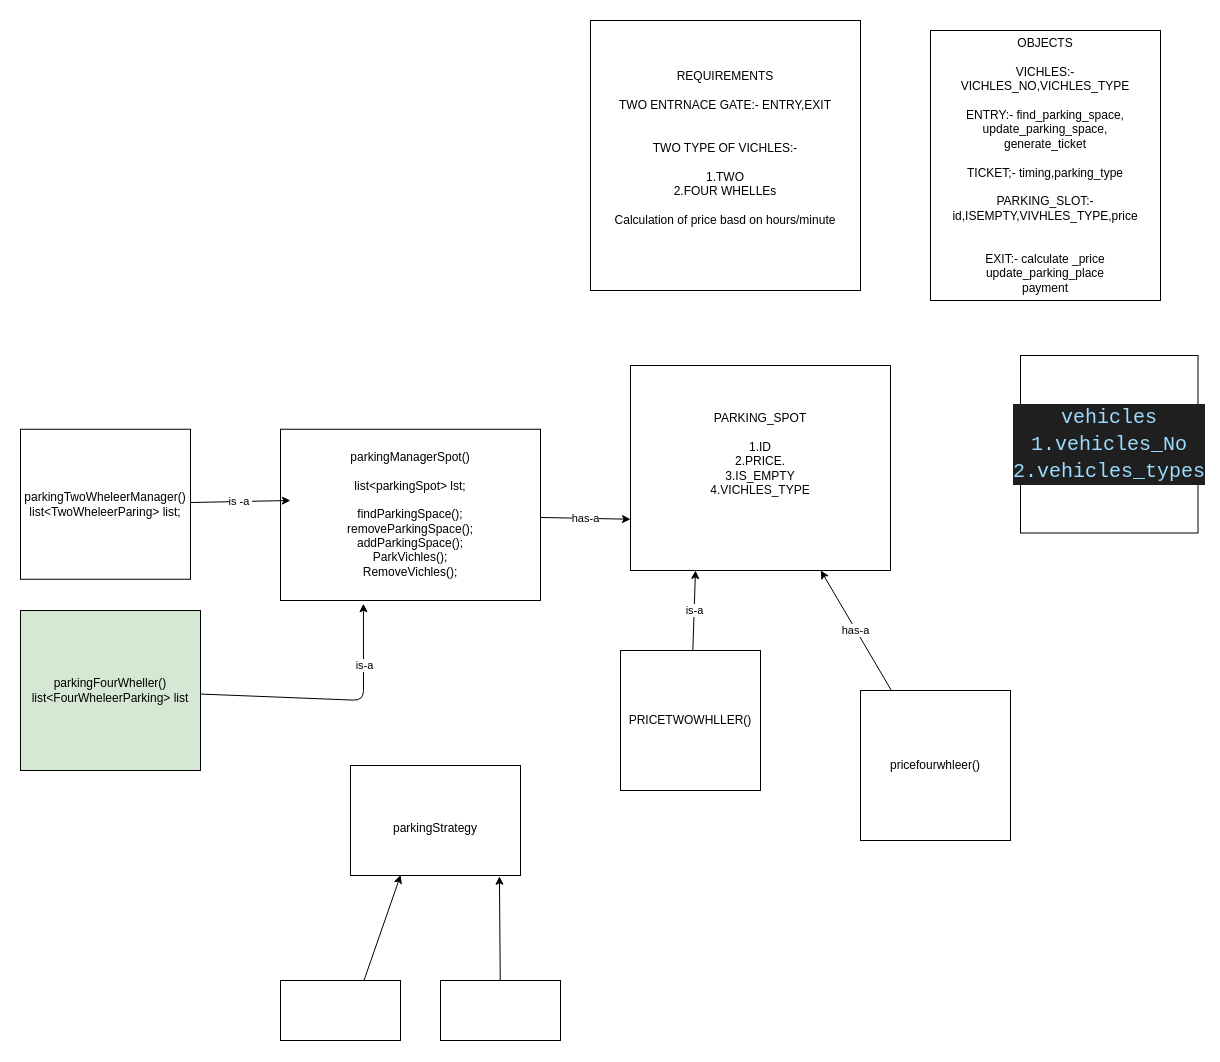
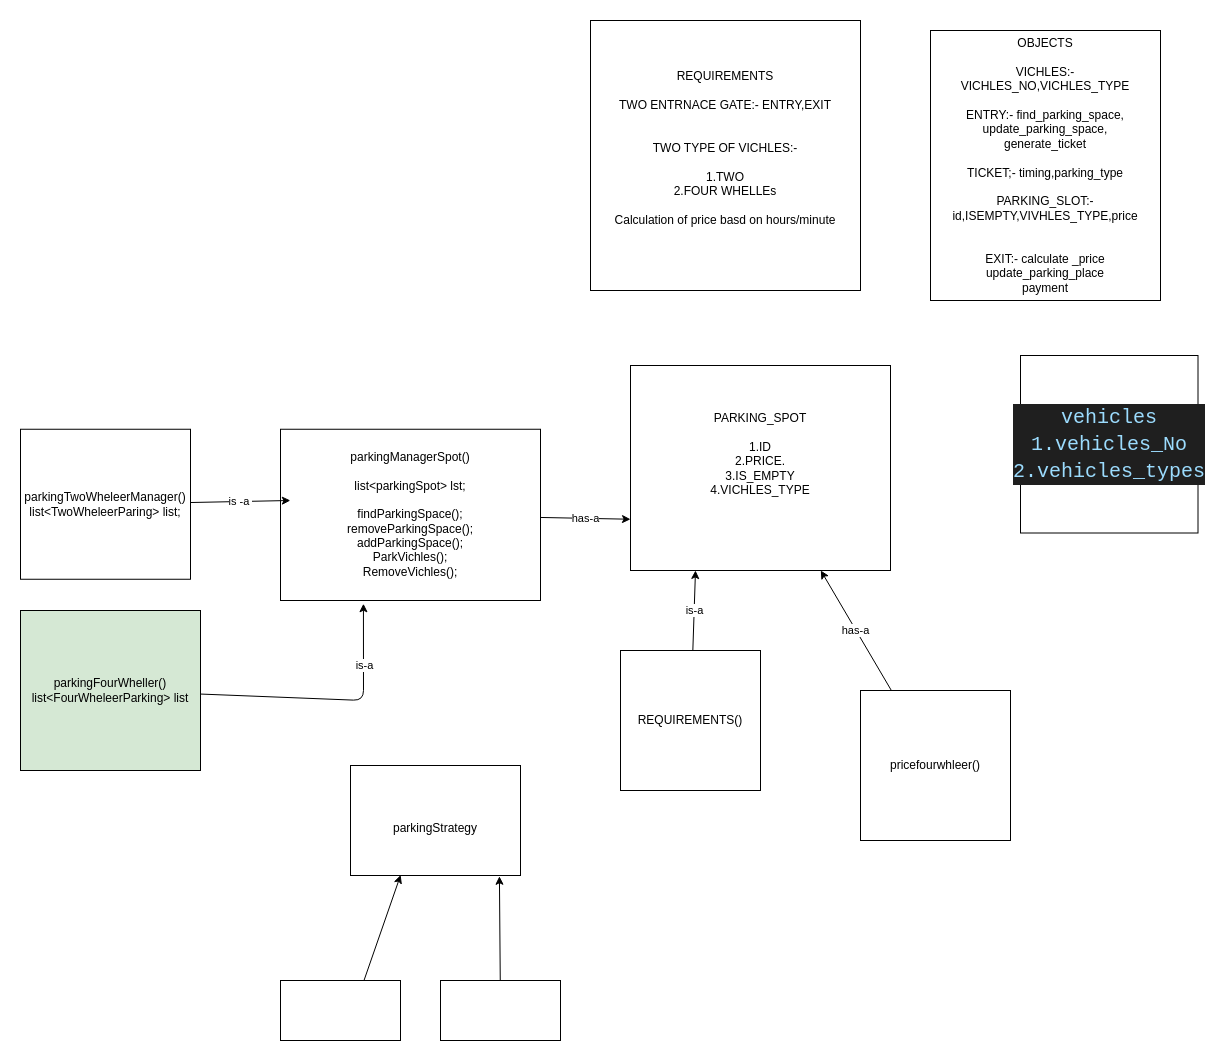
(691, 721) -> (691, 721)
